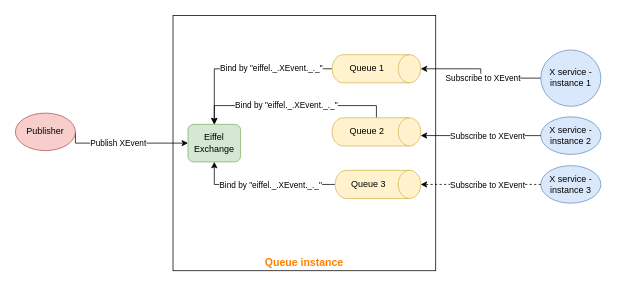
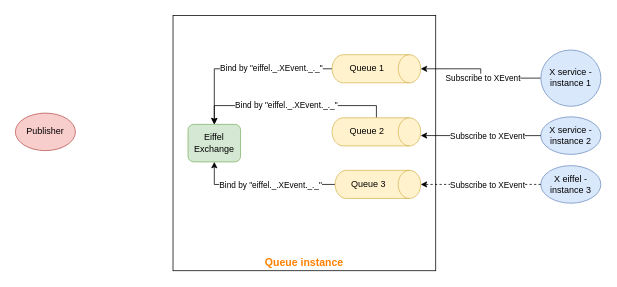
(118, 143) -> none
(570, 184) -> (570, 184)
